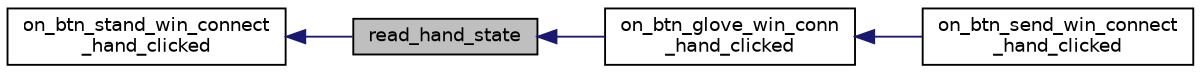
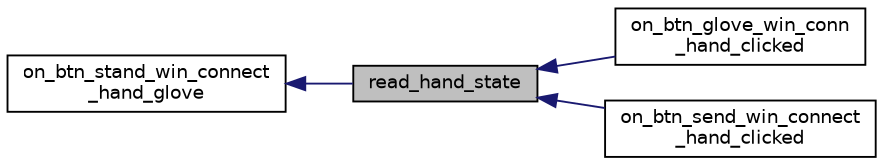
(147, 37) -> (147, 84)
(898, 37) -> (581, 104)
